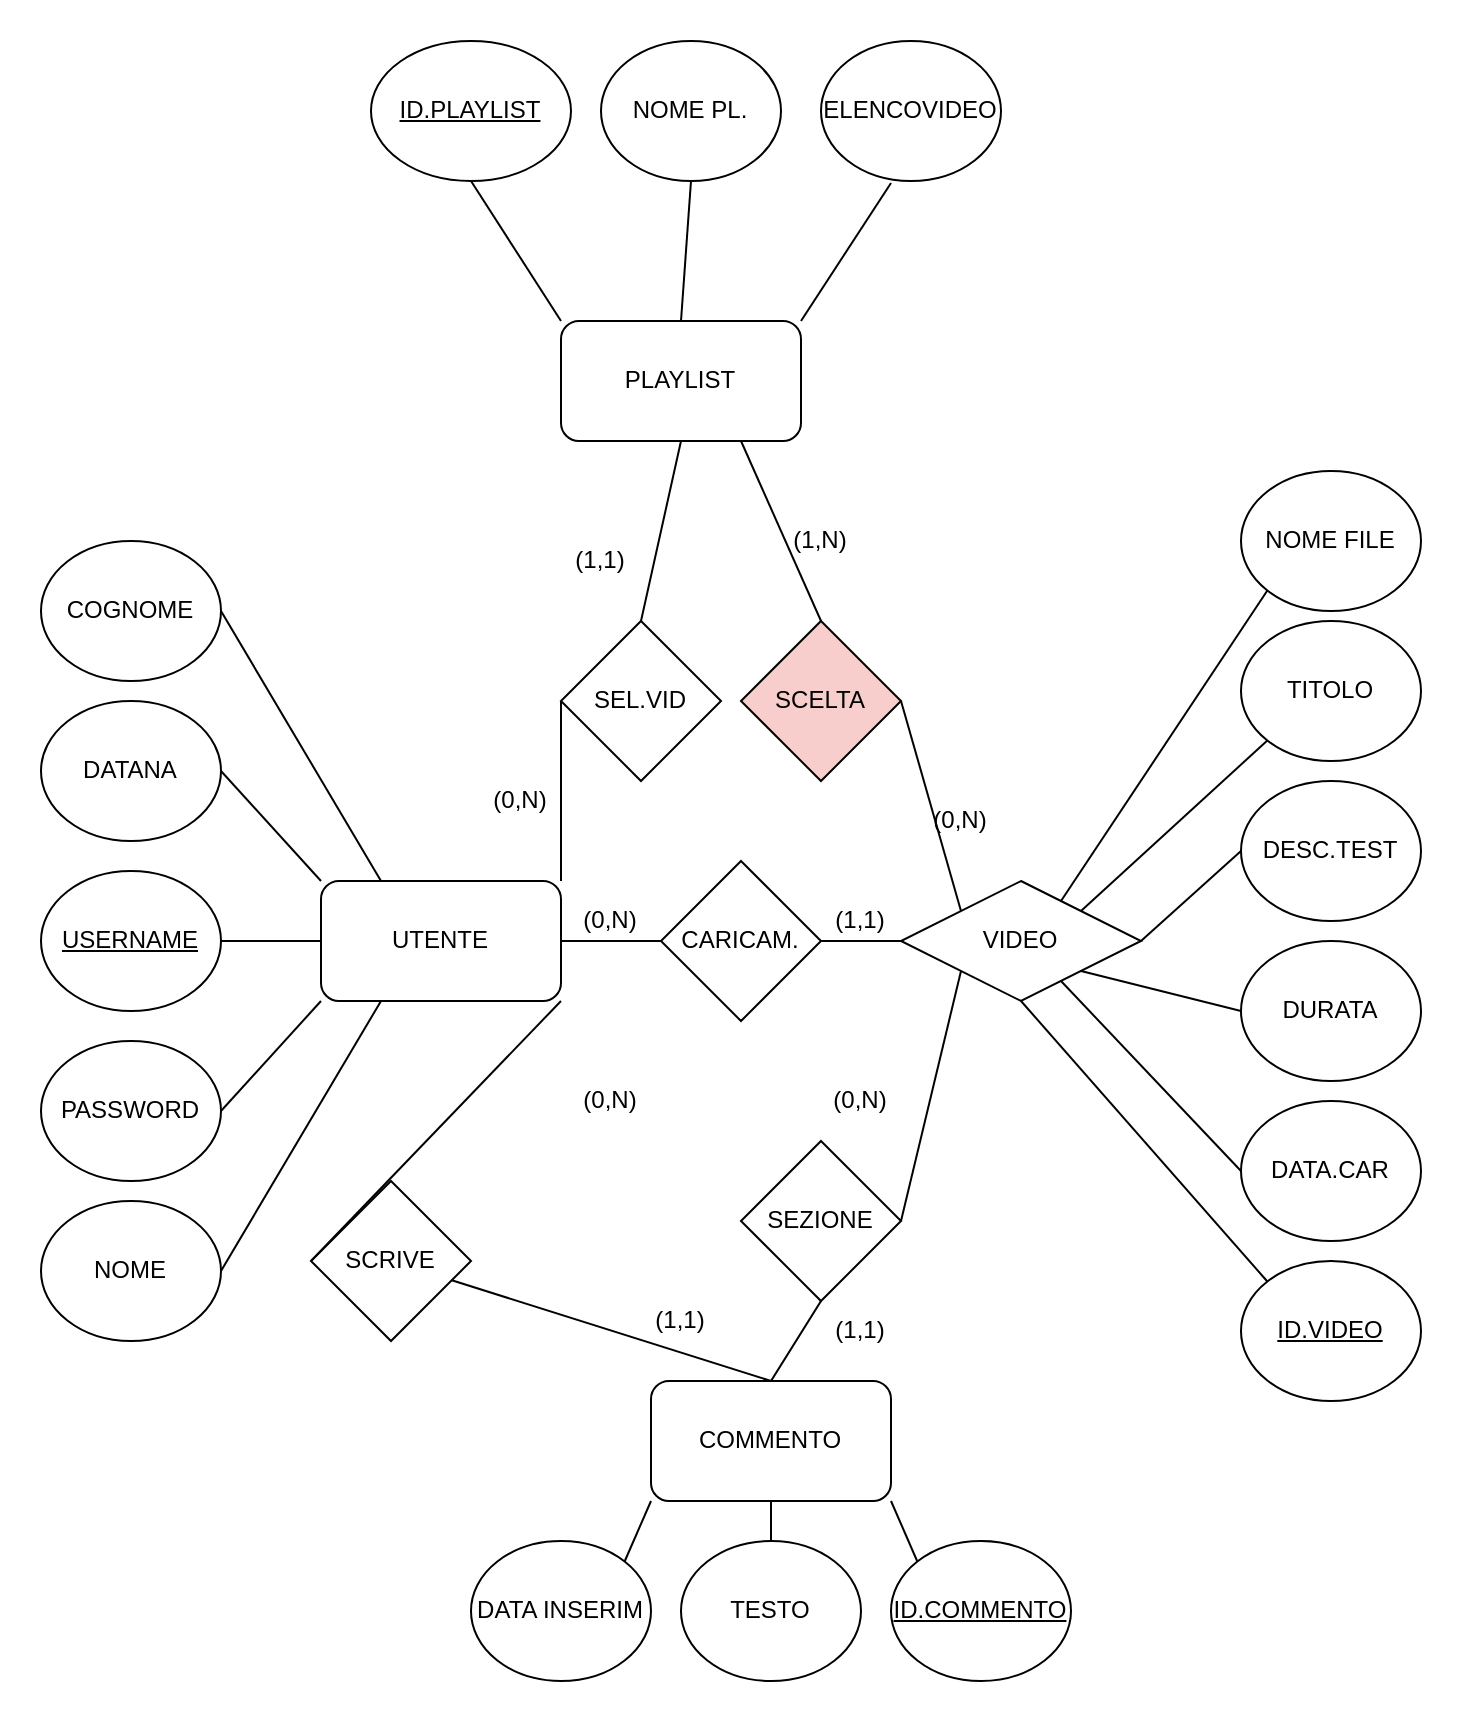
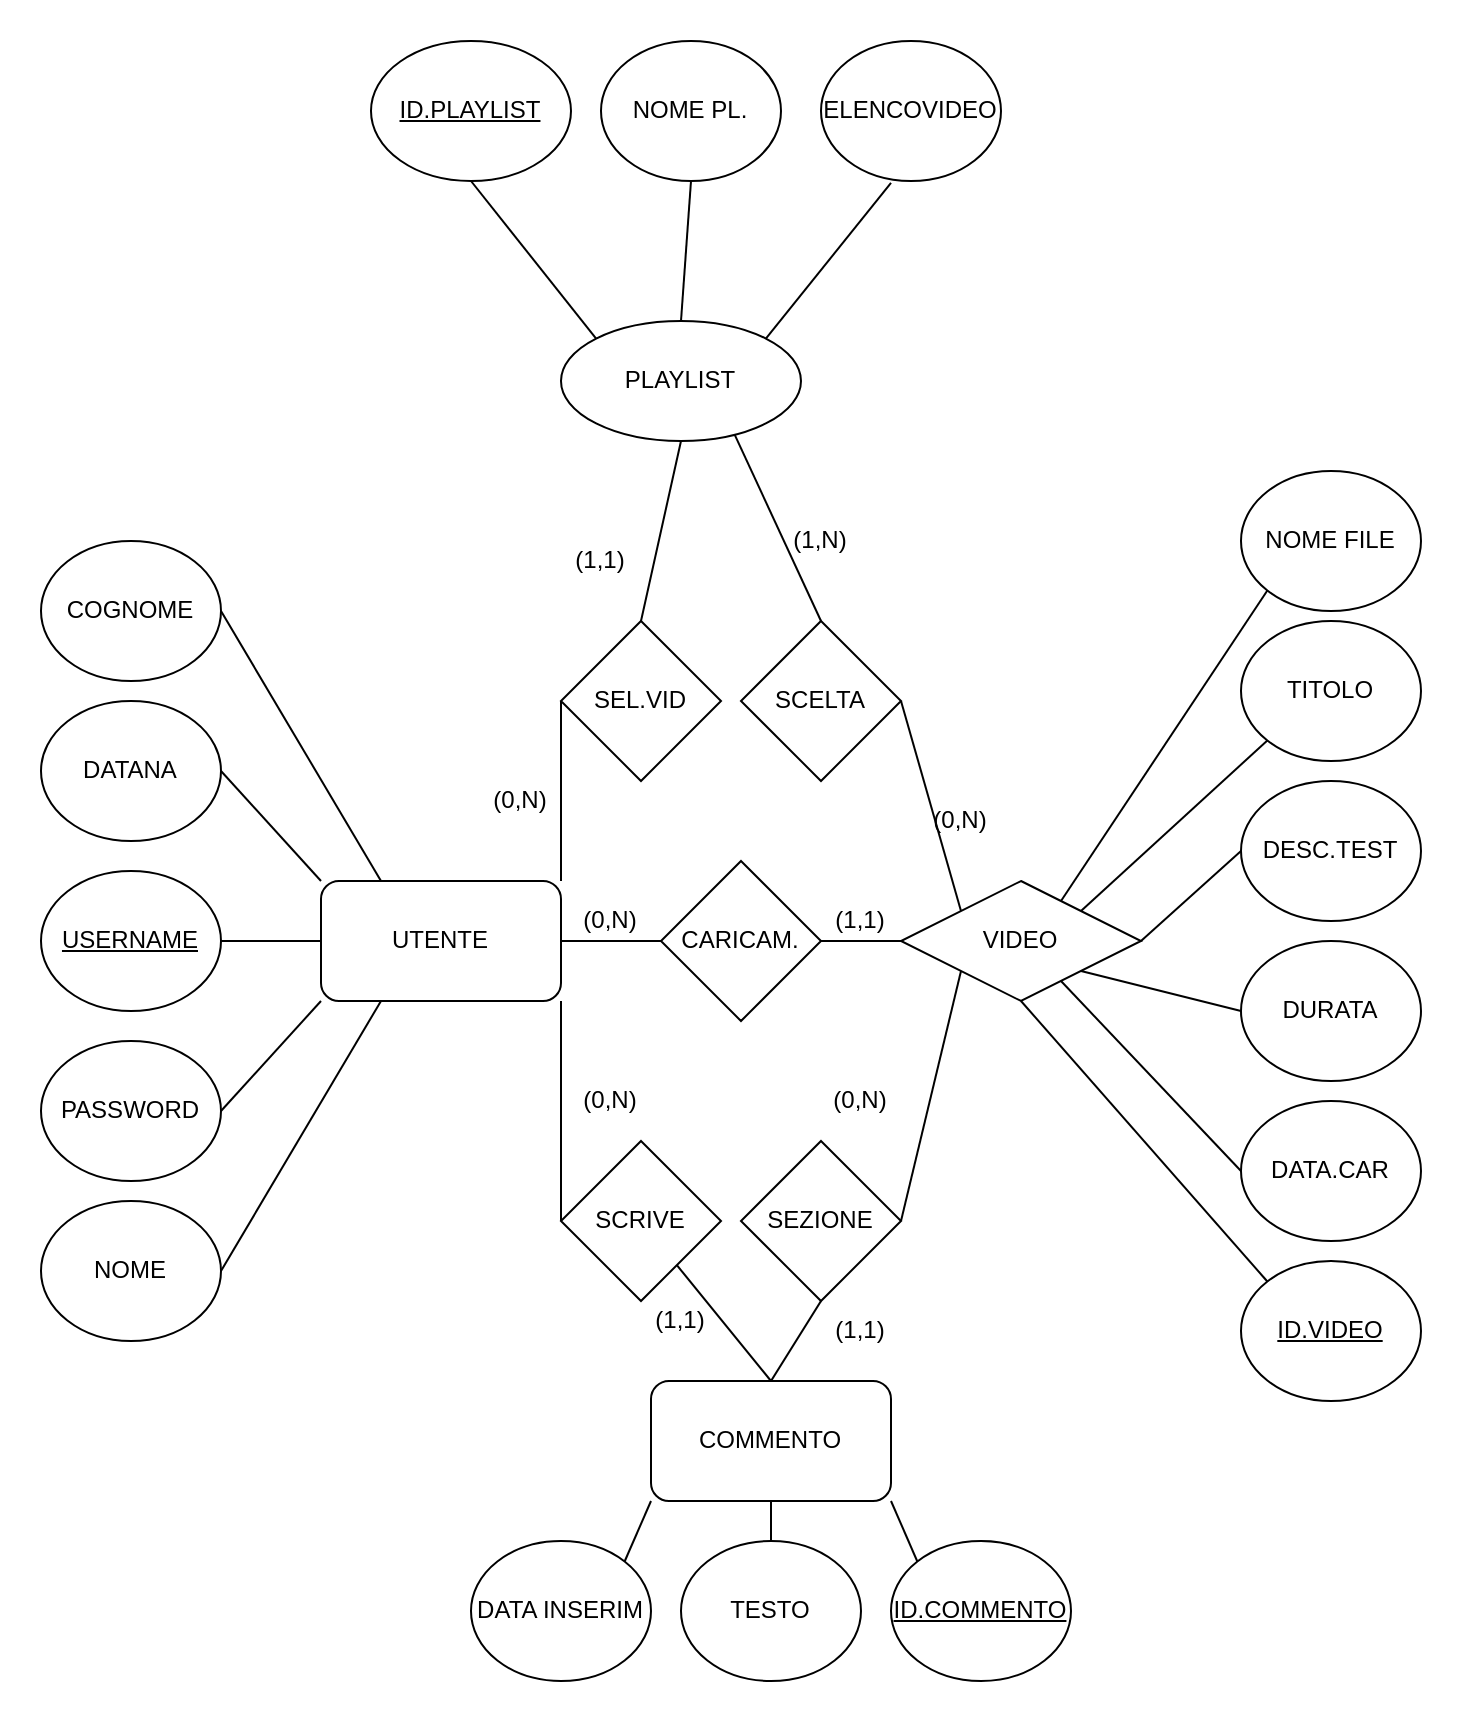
(681, 381) -> (681, 381)
(821, 701) -> (821, 701)
(391, 1261) -> (641, 1221)
